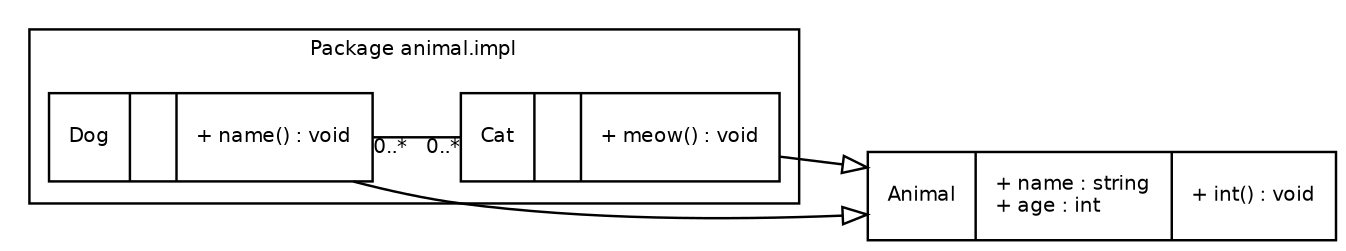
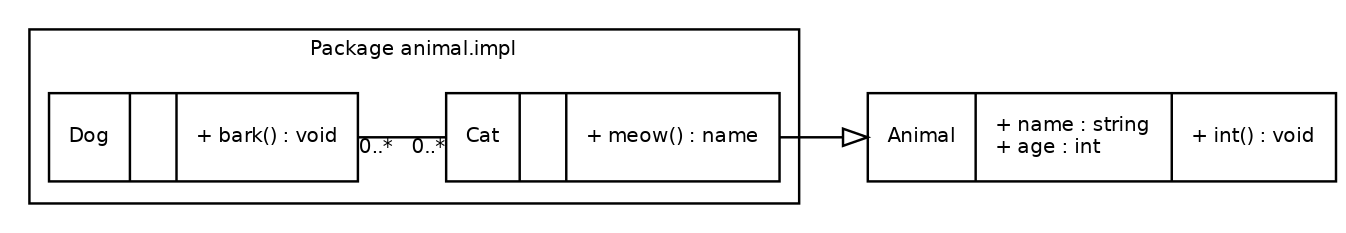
(275, 136) -> (267, 136)
(680, 136) -> (673, 136)
(597, 215) -> none
